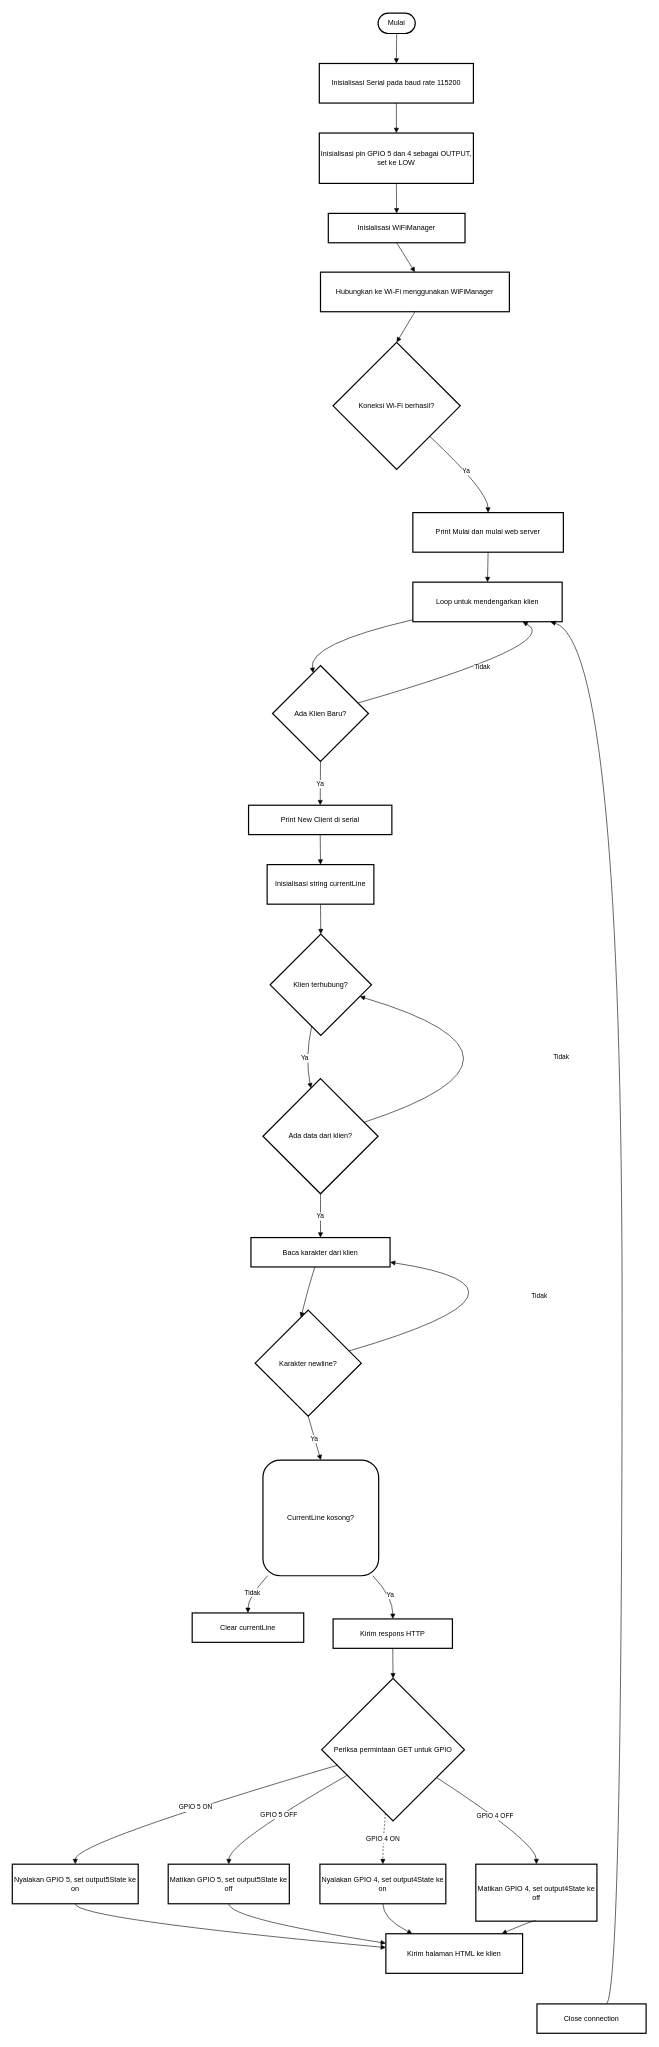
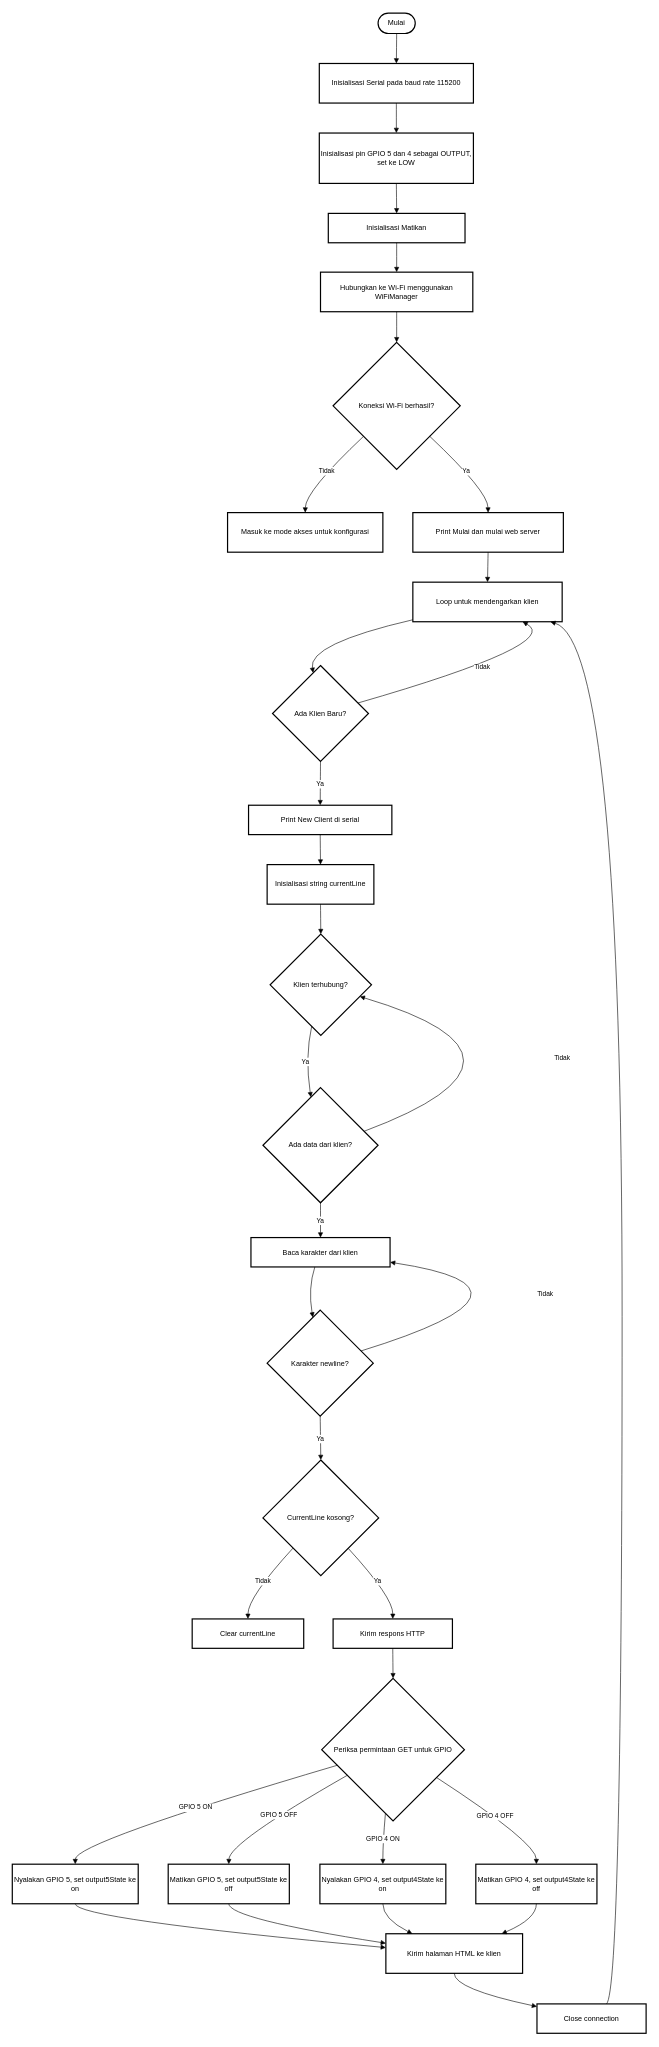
(397, 228) -> (397, 228)
(415, 291) -> (397, 291)
none -> (317, 485)
none -> (305, 532)
(321, 1136) -> (321, 1145)
(308, 1363) -> (320, 1363)
(321, 1518) -> (321, 1518)
(248, 1628) -> (248, 1634)
(384, 1835) -> (384, 1835)
(537, 1893) -> (537, 1884)
none -> (491, 1995)
